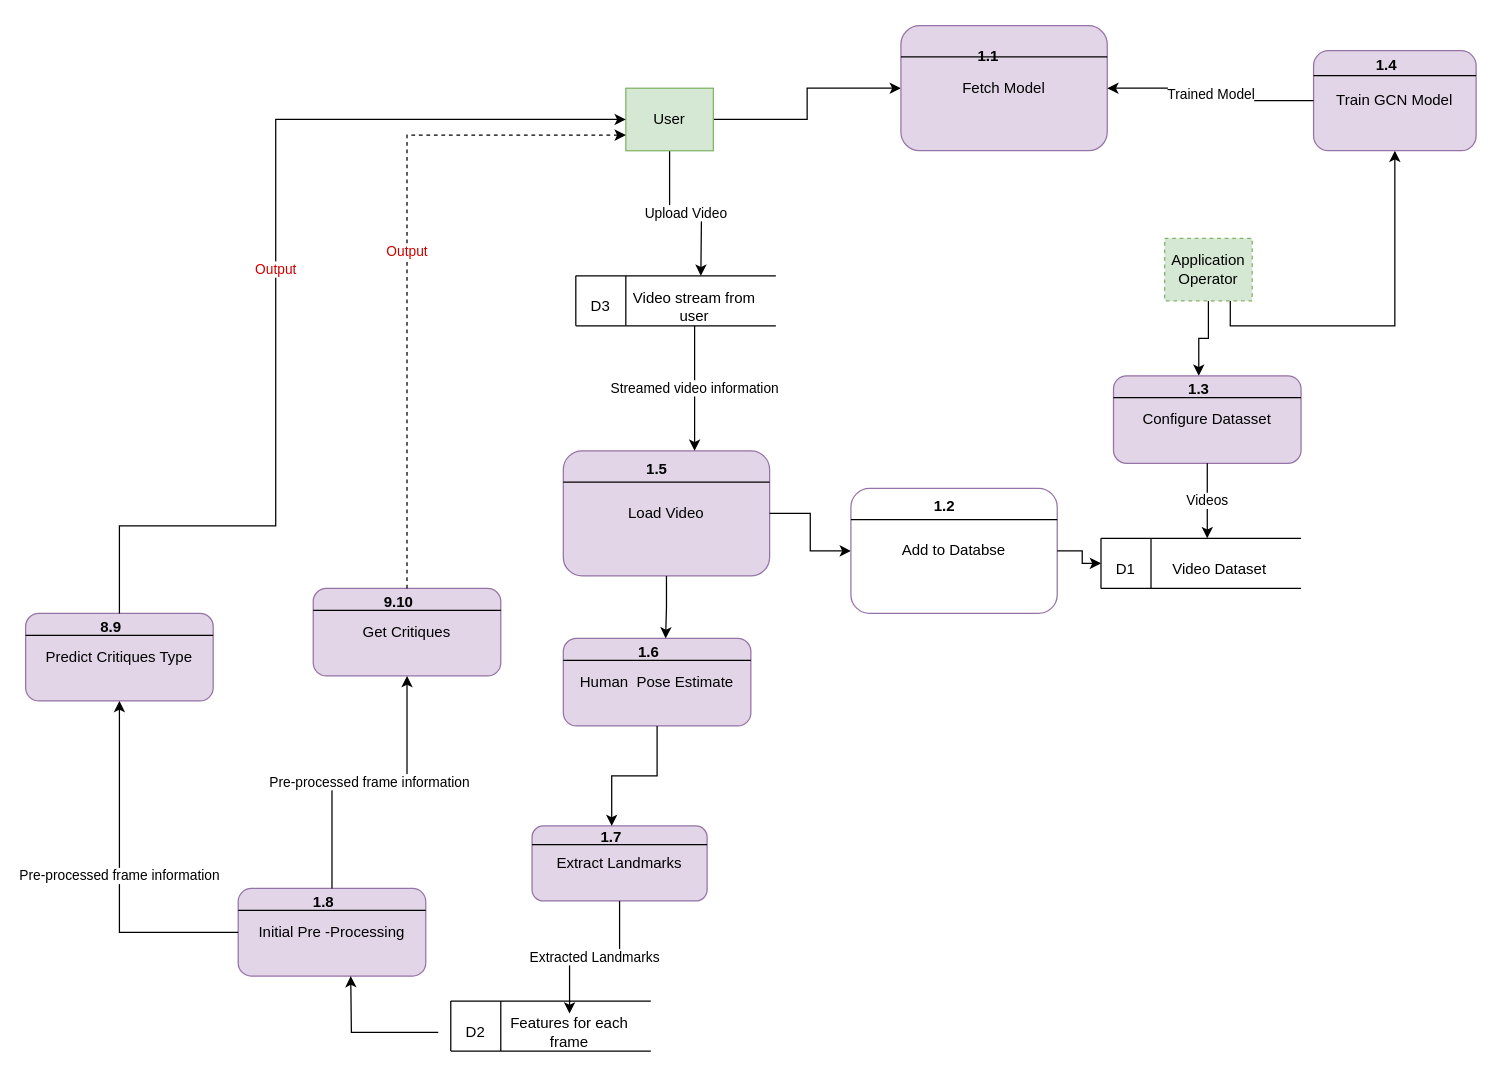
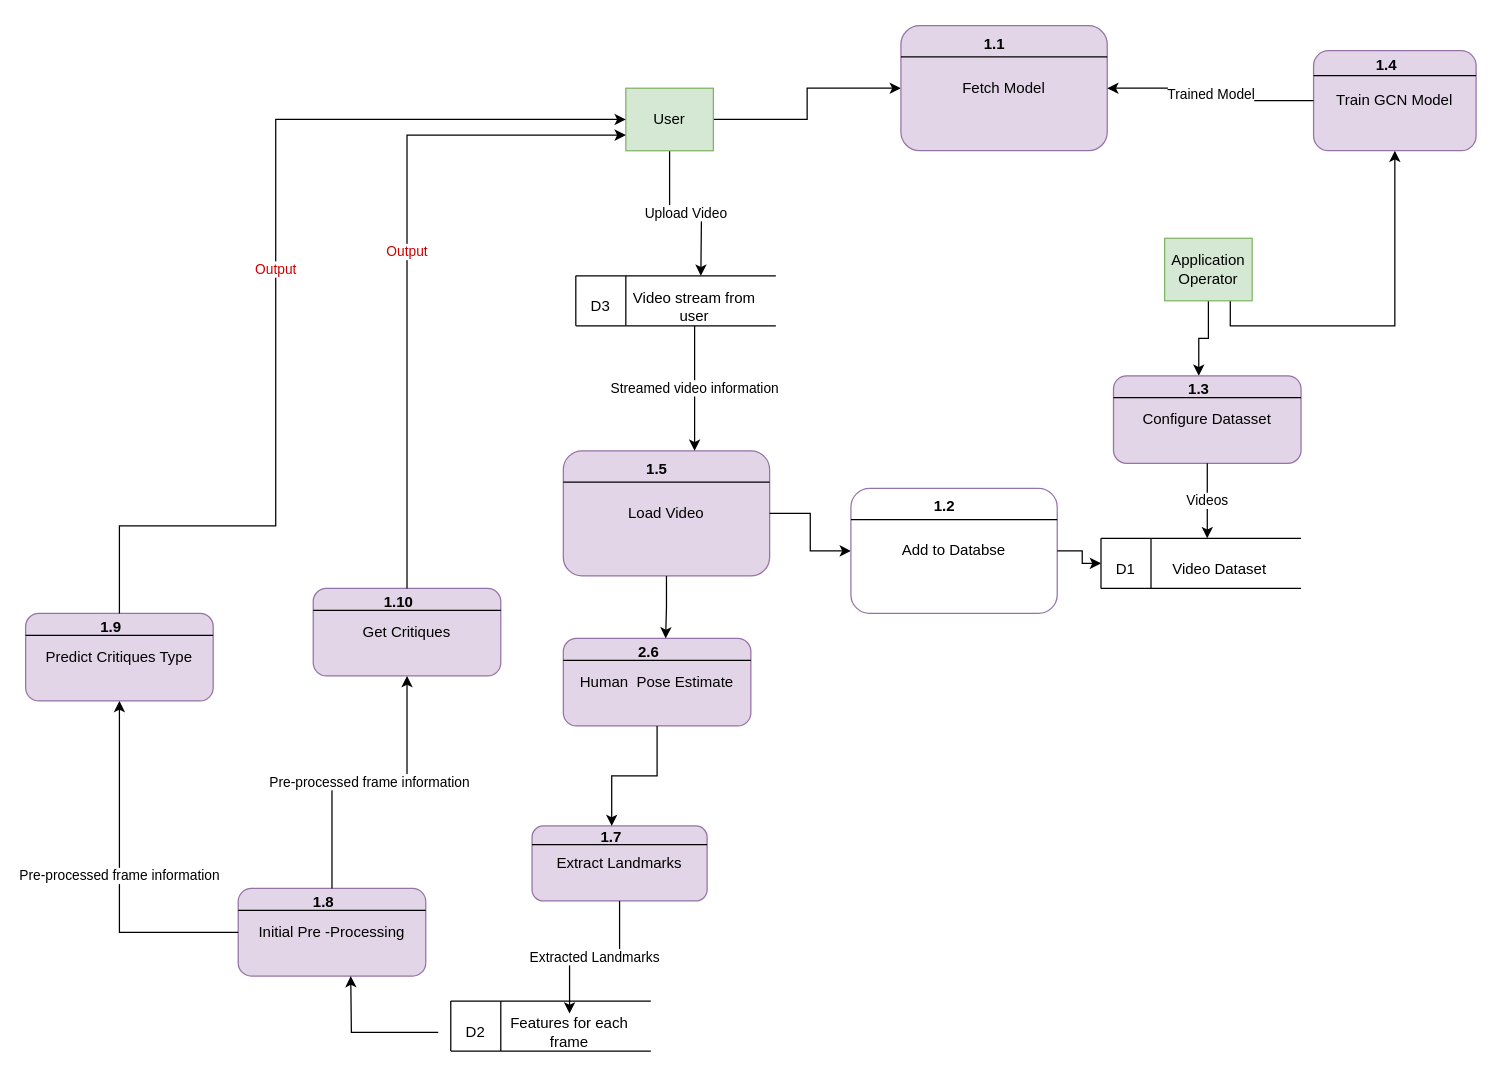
(988, 57) -> (994, 44)
(1208, 269) -> (1208, 269)
(407, 422) -> (407, 422)
(399, 602) -> (399, 602)
(111, 627) -> (111, 627)
(649, 652) -> (649, 652)
